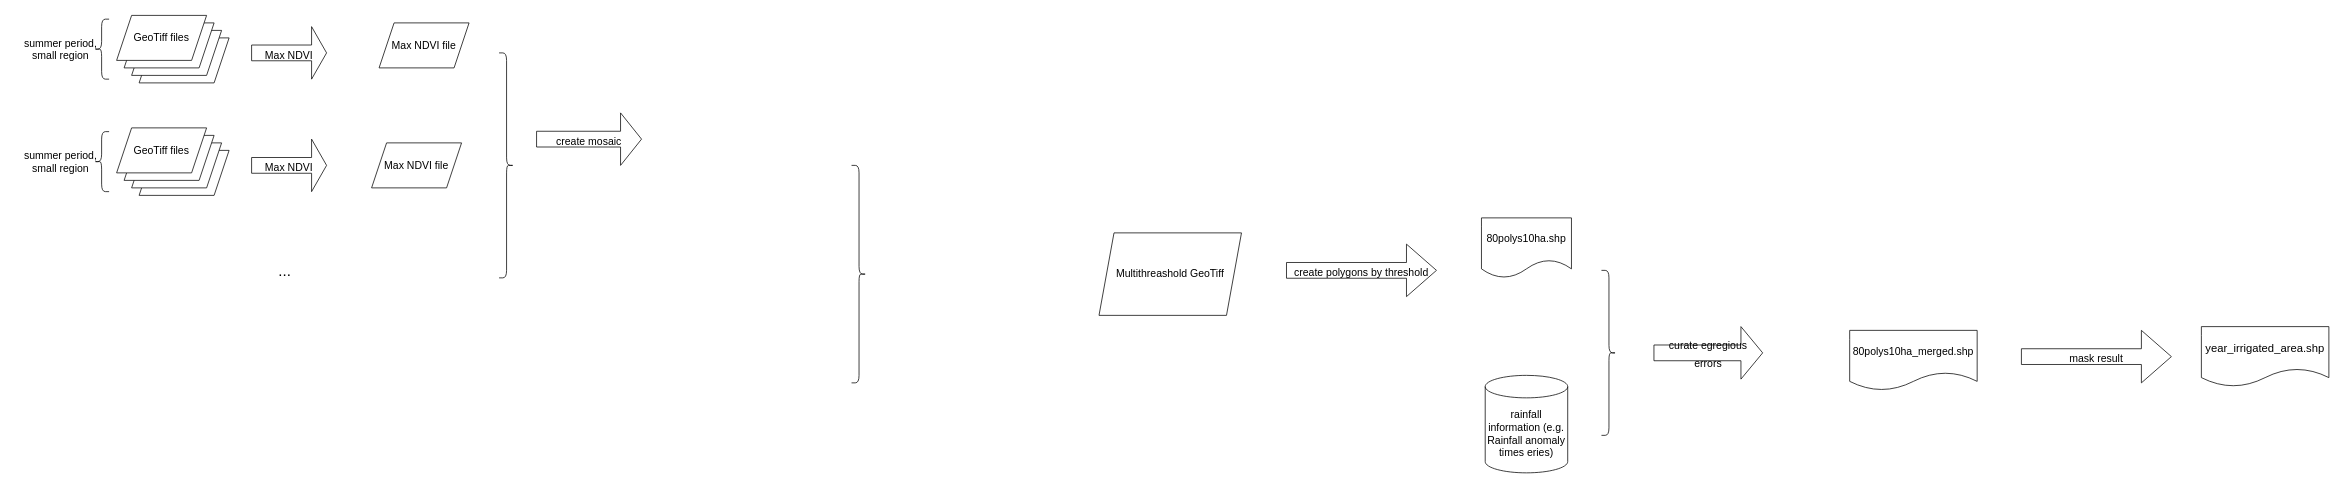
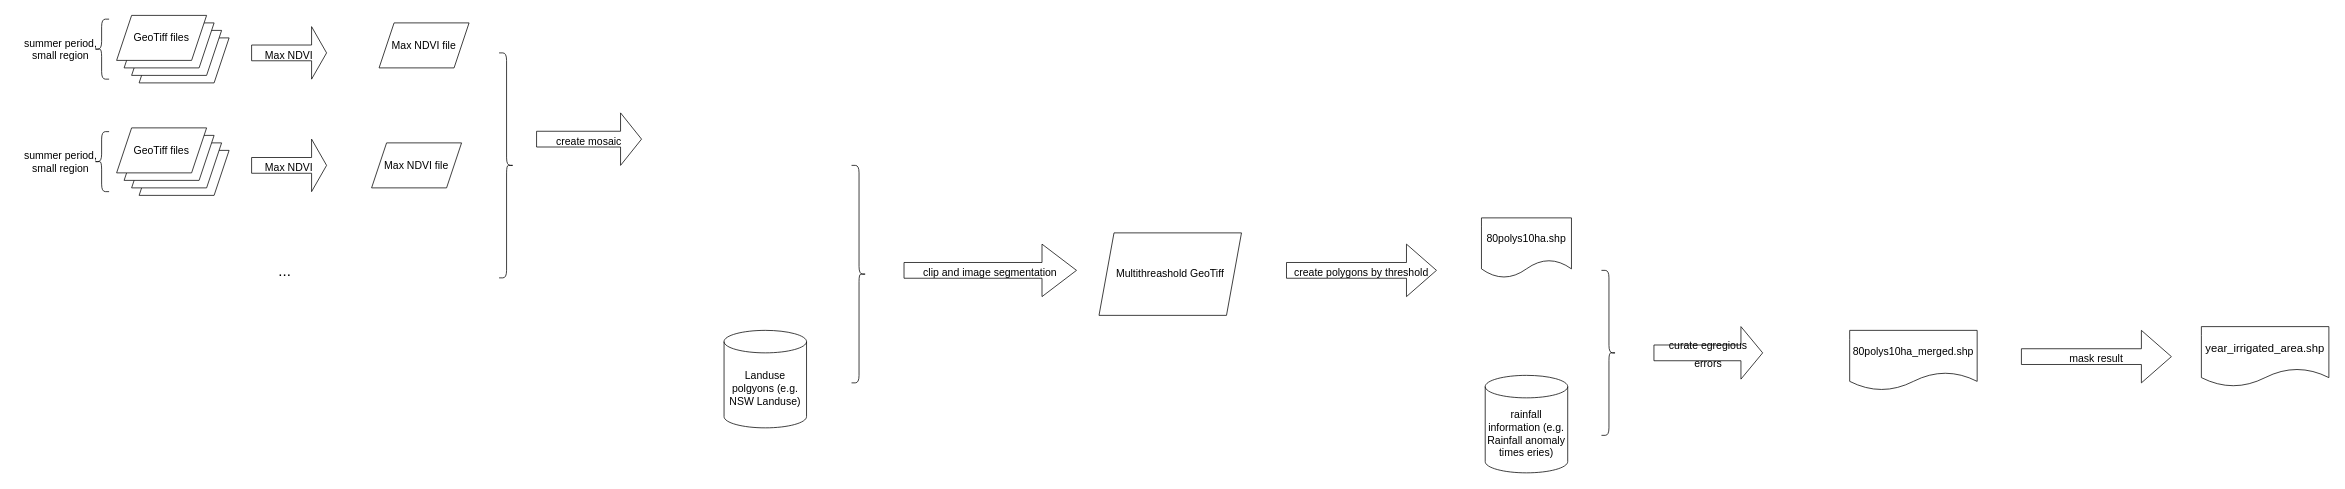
none -> (990, 270)
none -> (765, 379)
